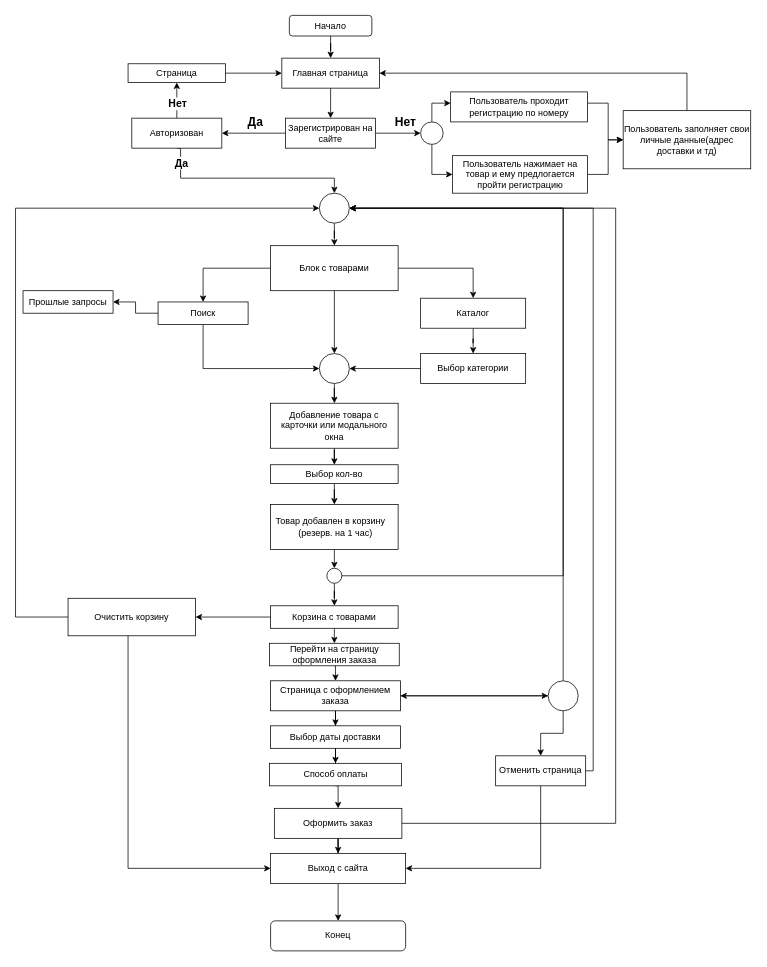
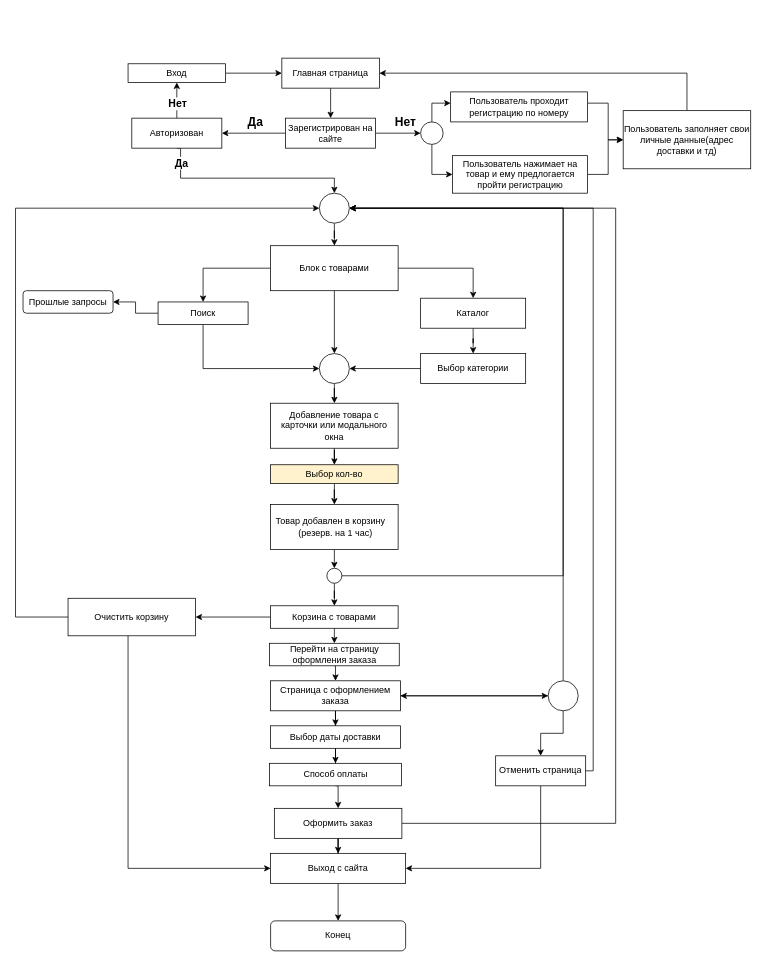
(330, 26) -> none
(330, 50) -> none
(177, 73) -> (177, 73)
(68, 302) -> (68, 302)
(334, 474) -> (334, 474)
